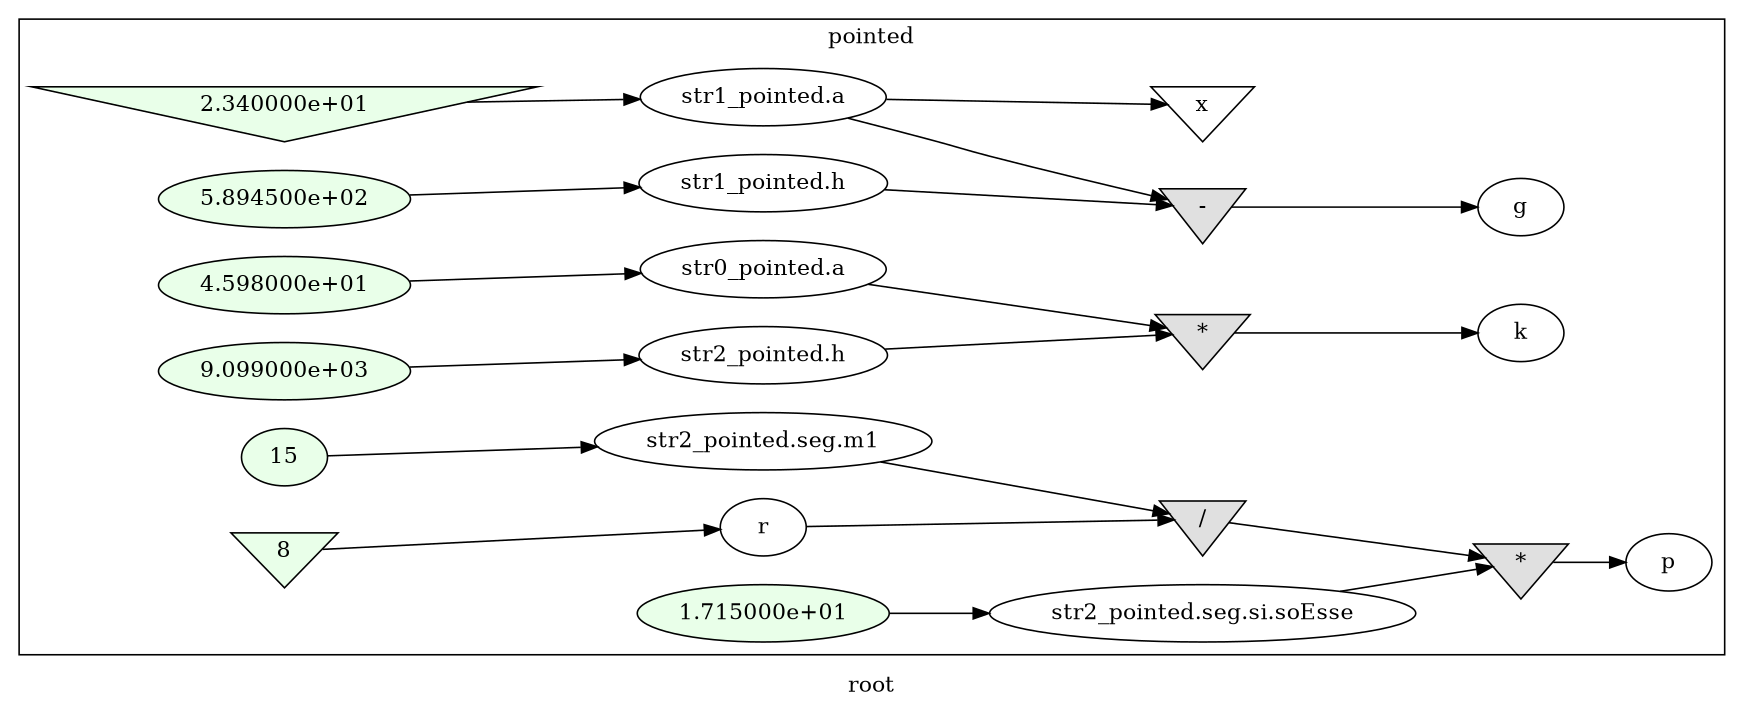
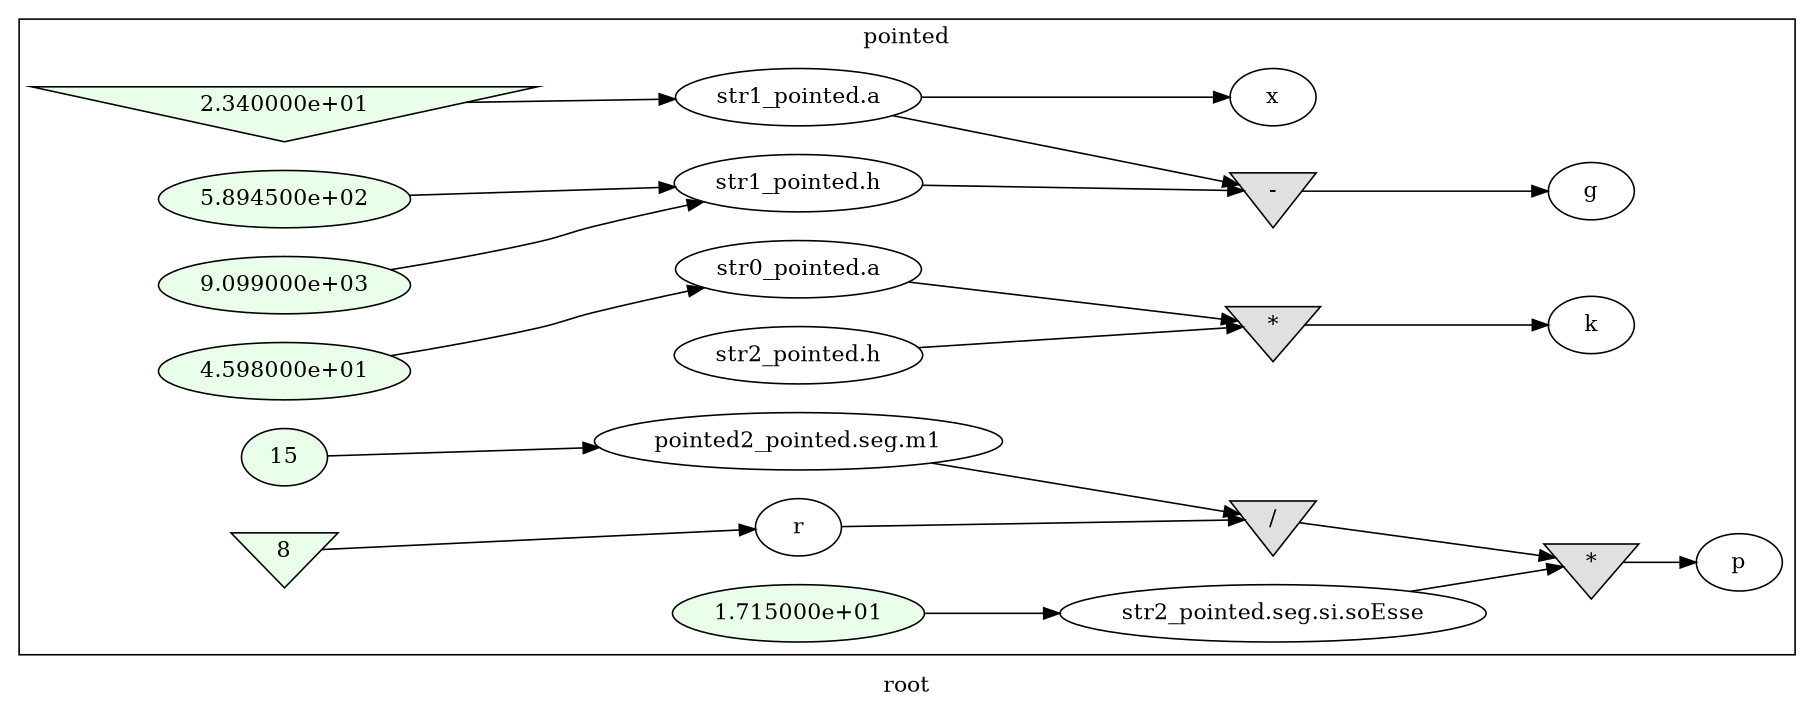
(1203, 105) -> (1273, 97)
(517, 363) -> (540, 241)
(763, 441) -> (798, 441)
